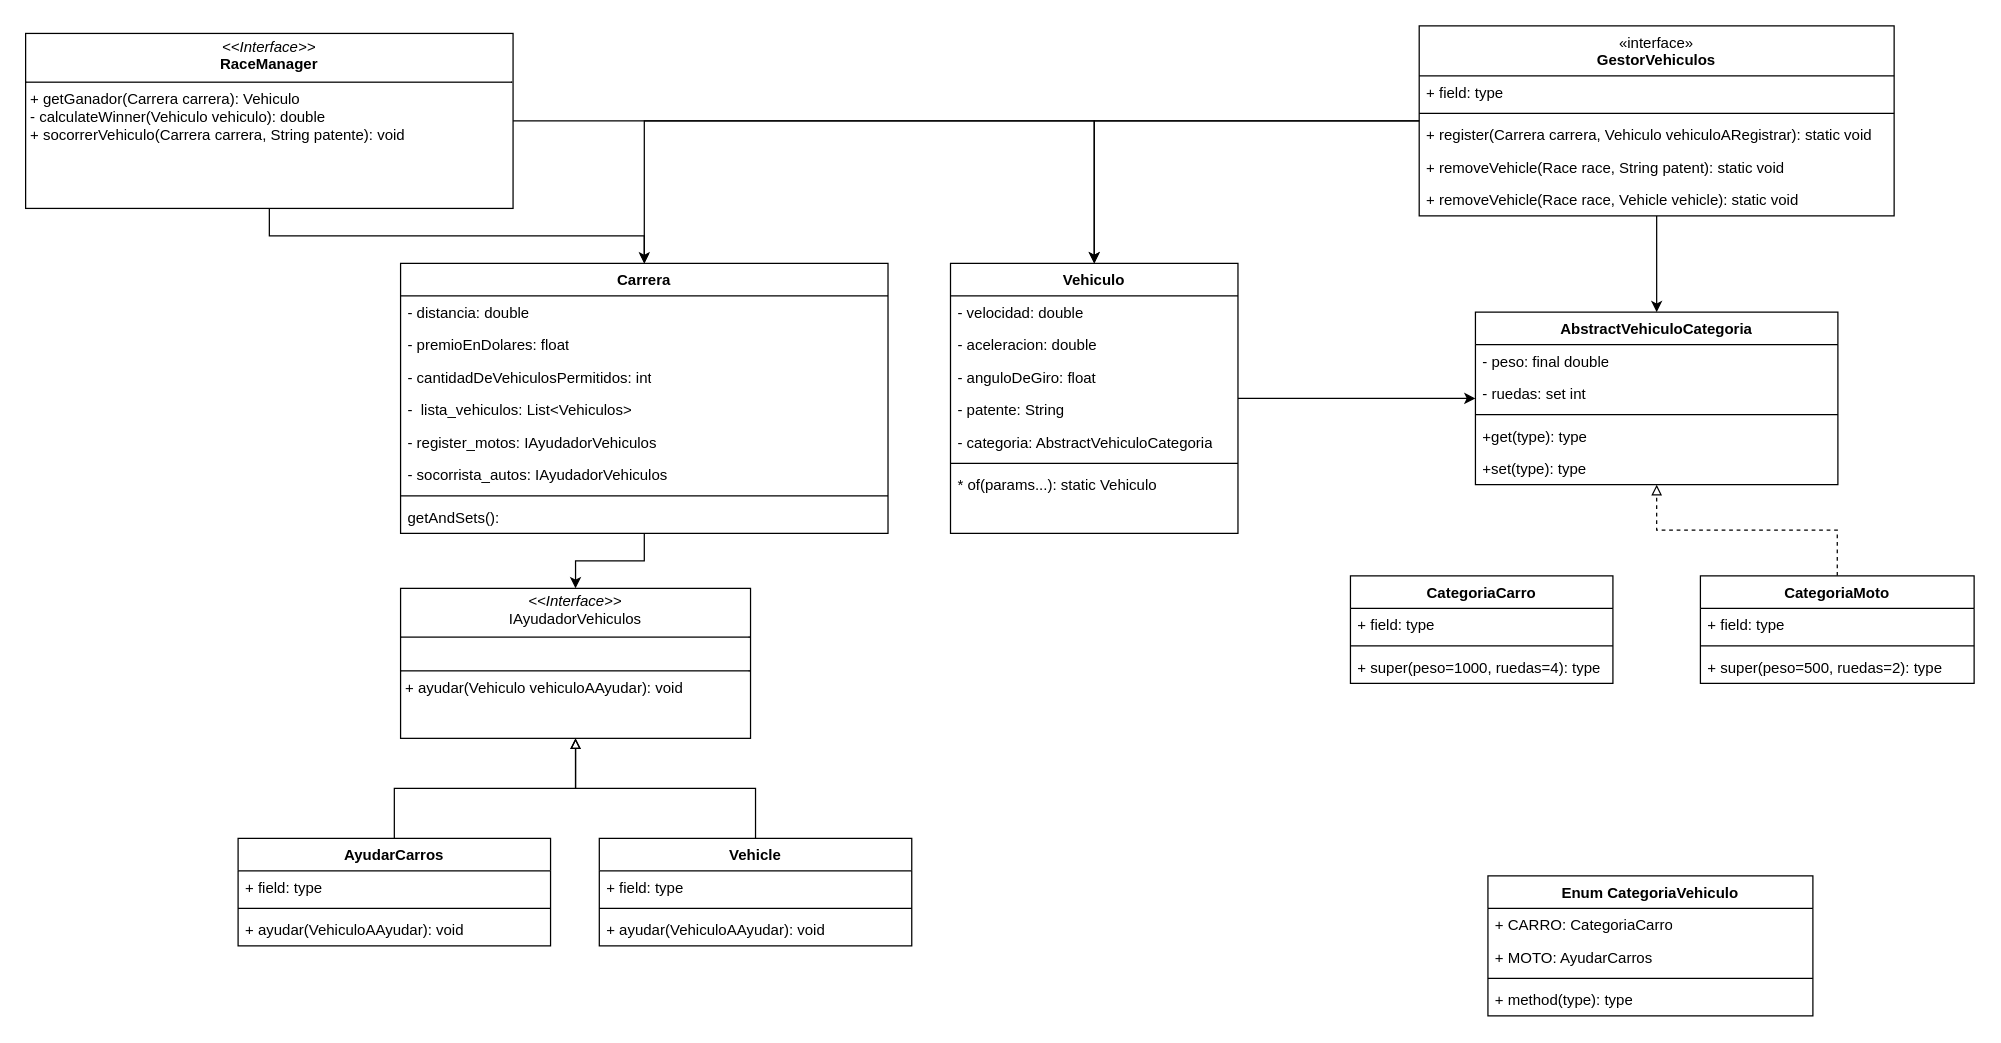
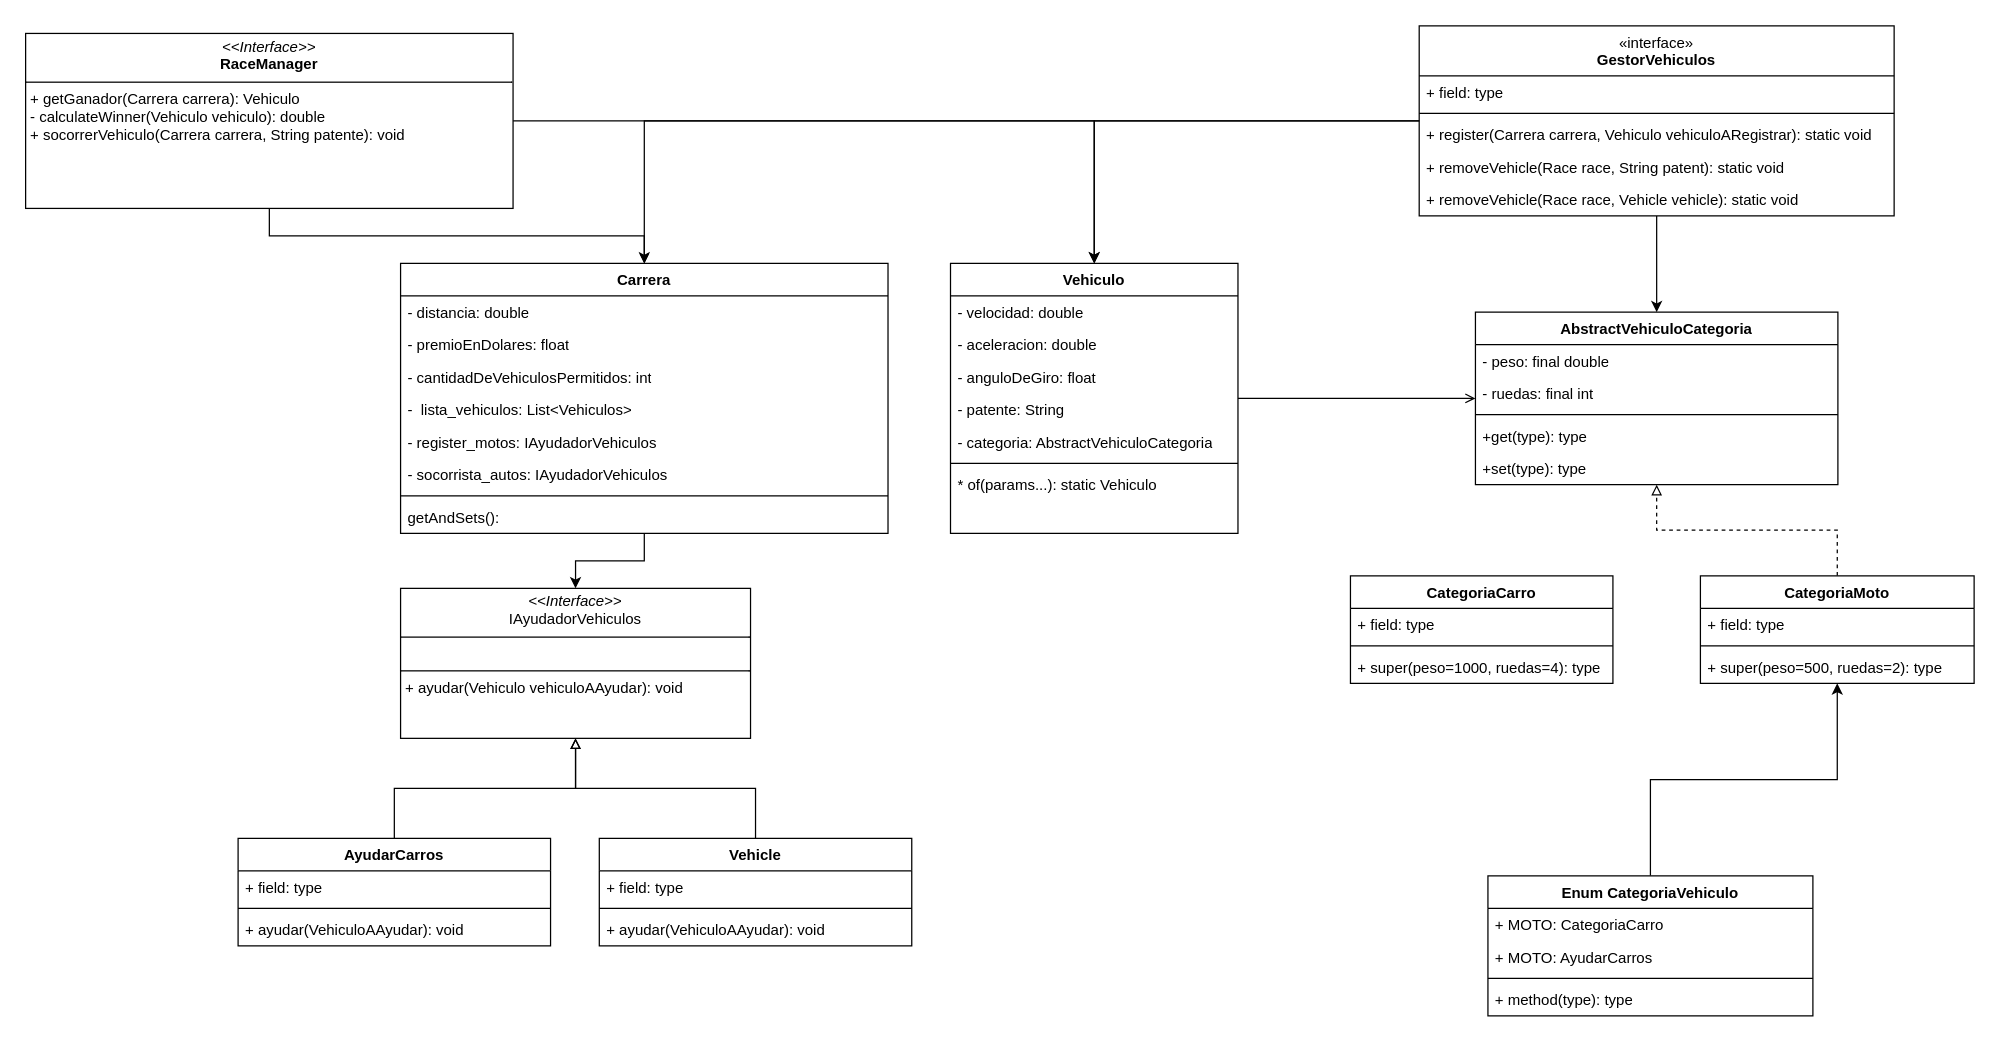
(1545, 395) -> (1549, 395)
(1466, 398) -> (1468, 398)
none -> (1740, 779)
(1584, 926) -> (1580, 926)
